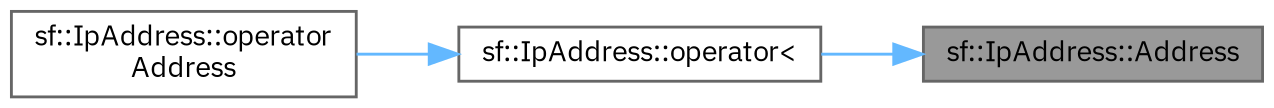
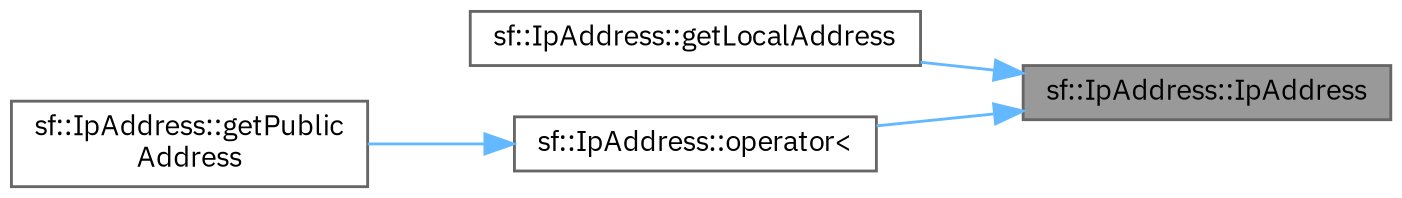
none -> (695, 38)
(184, 54) -> (190, 144)
(1093, 54) -> (1207, 93)
